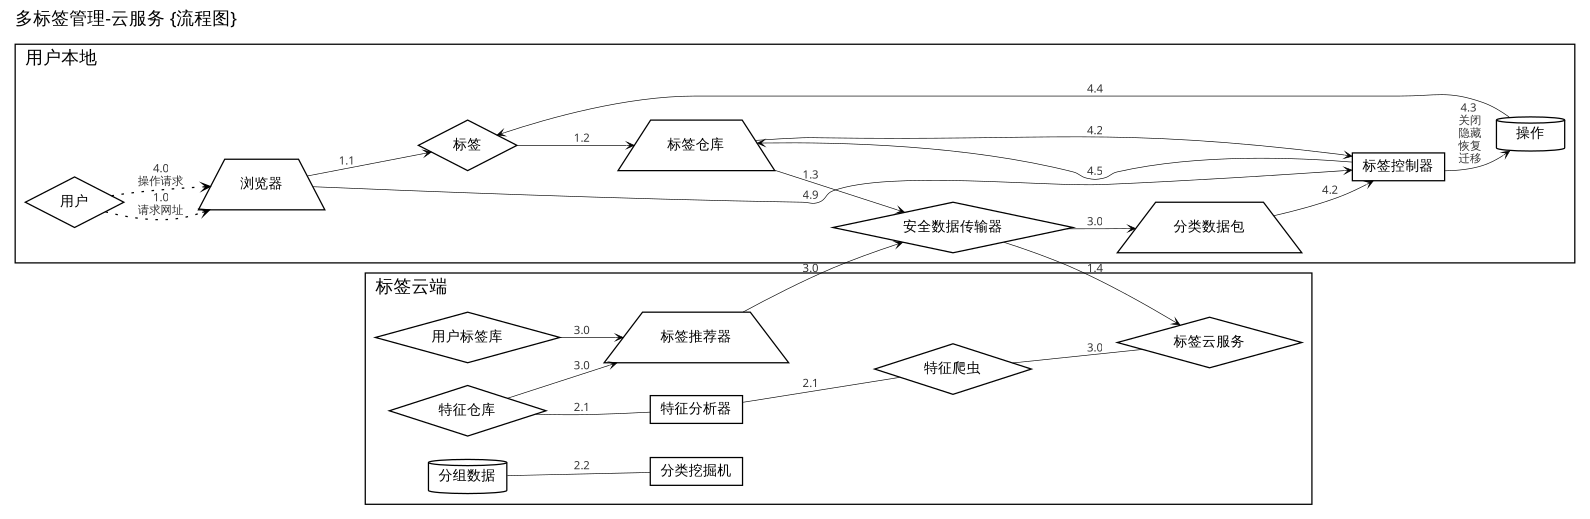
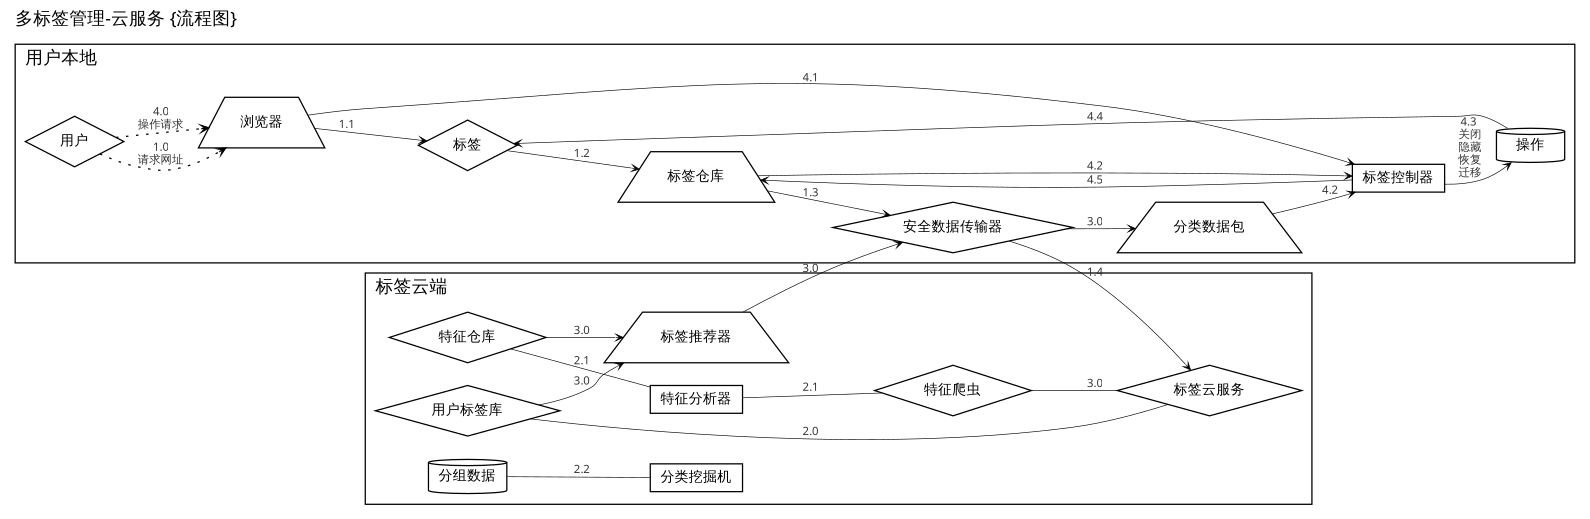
(811, 196) -> (811, 78)
none -> (851, 439)
